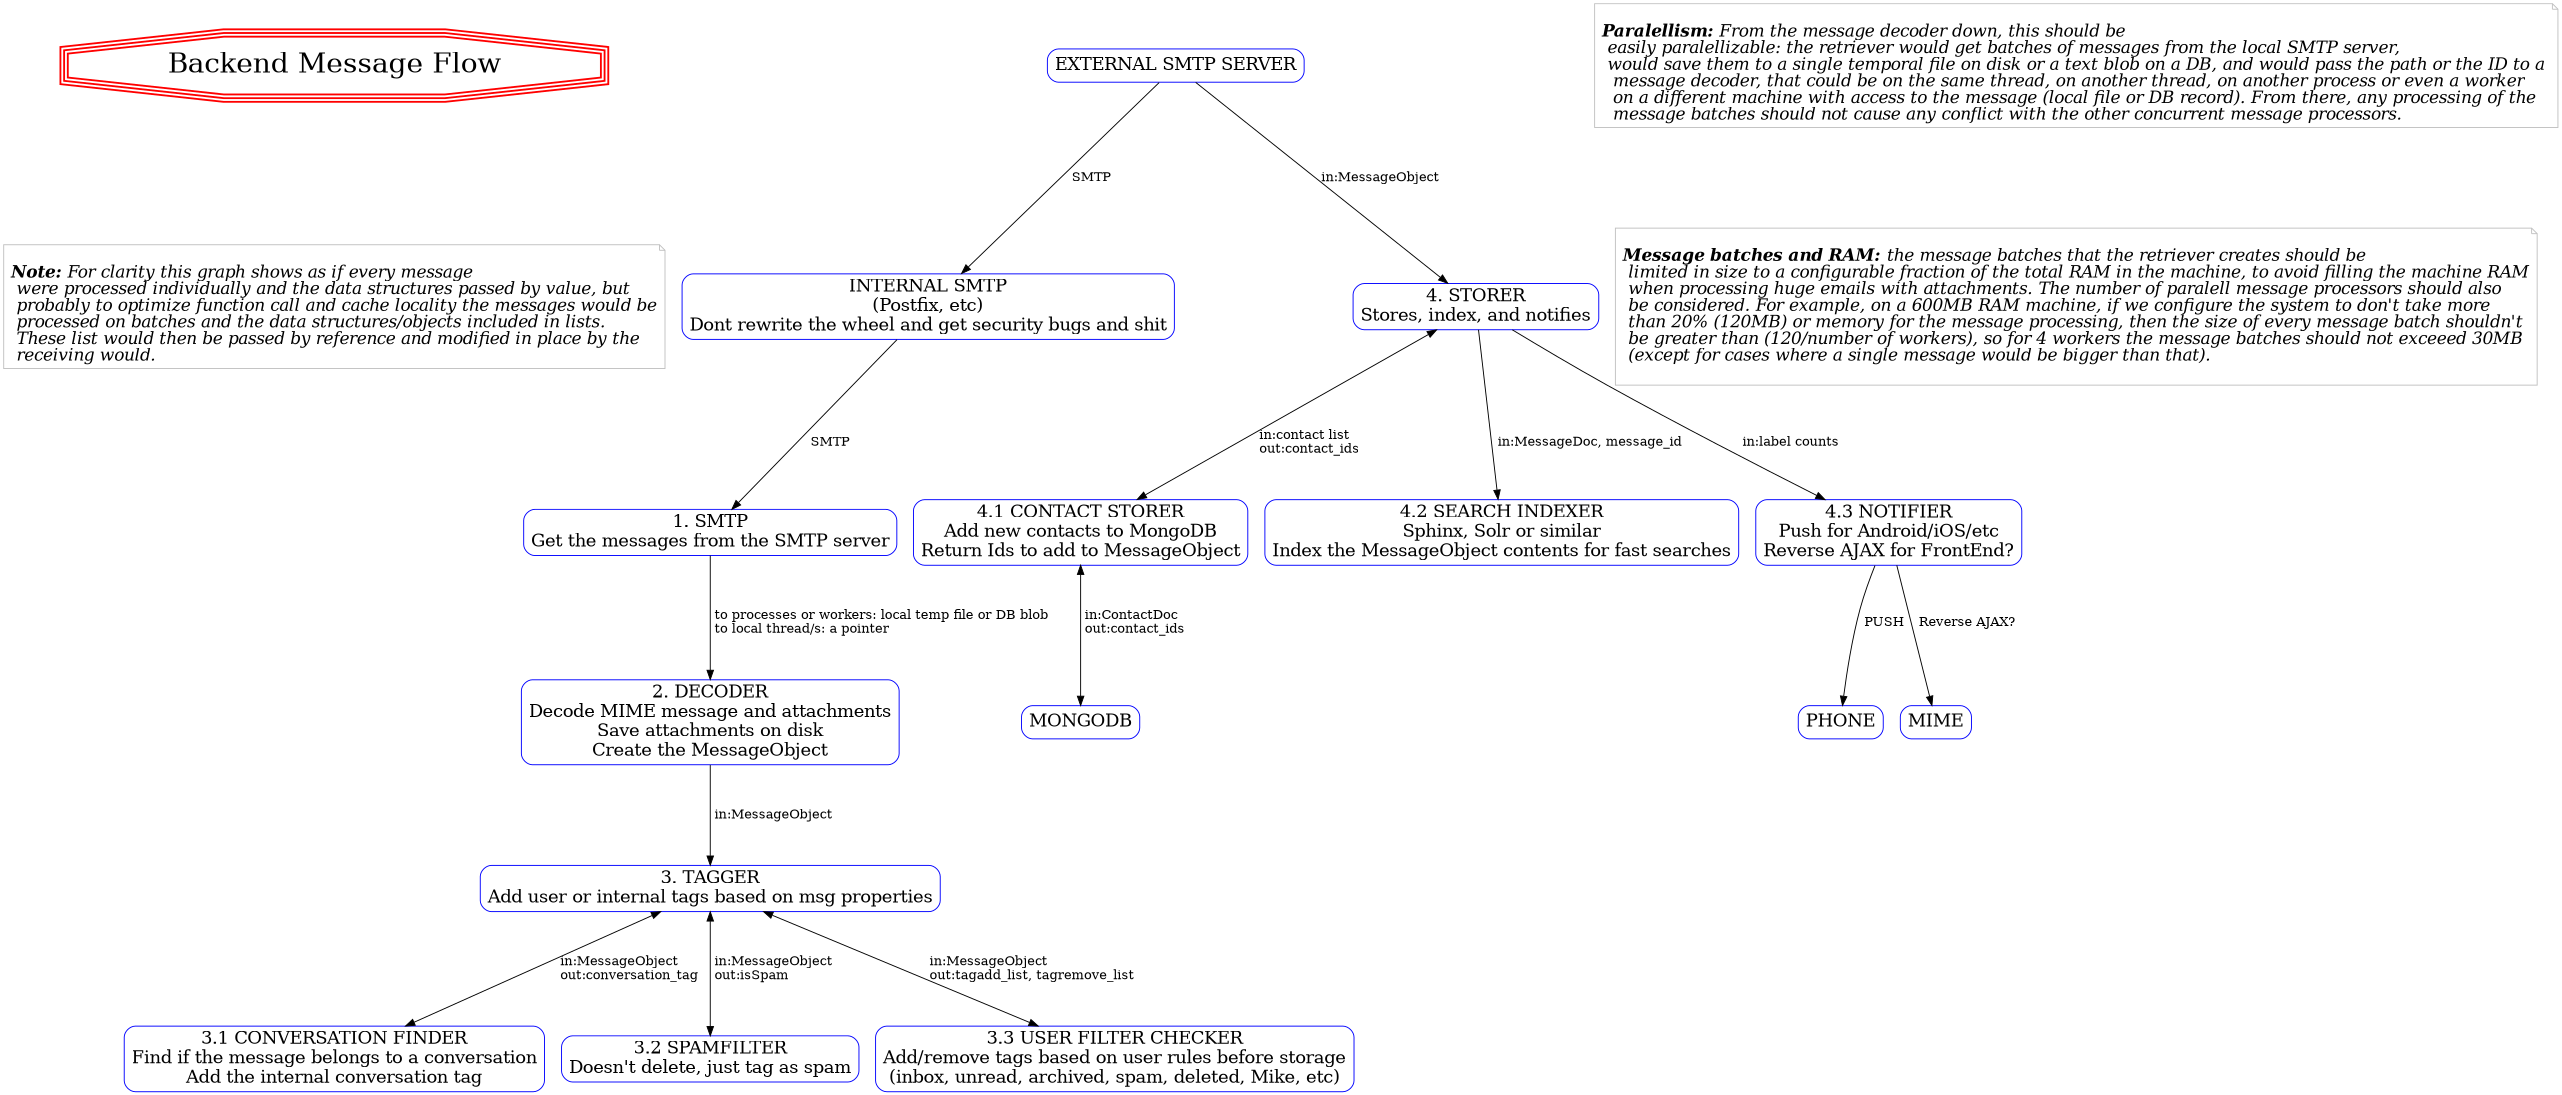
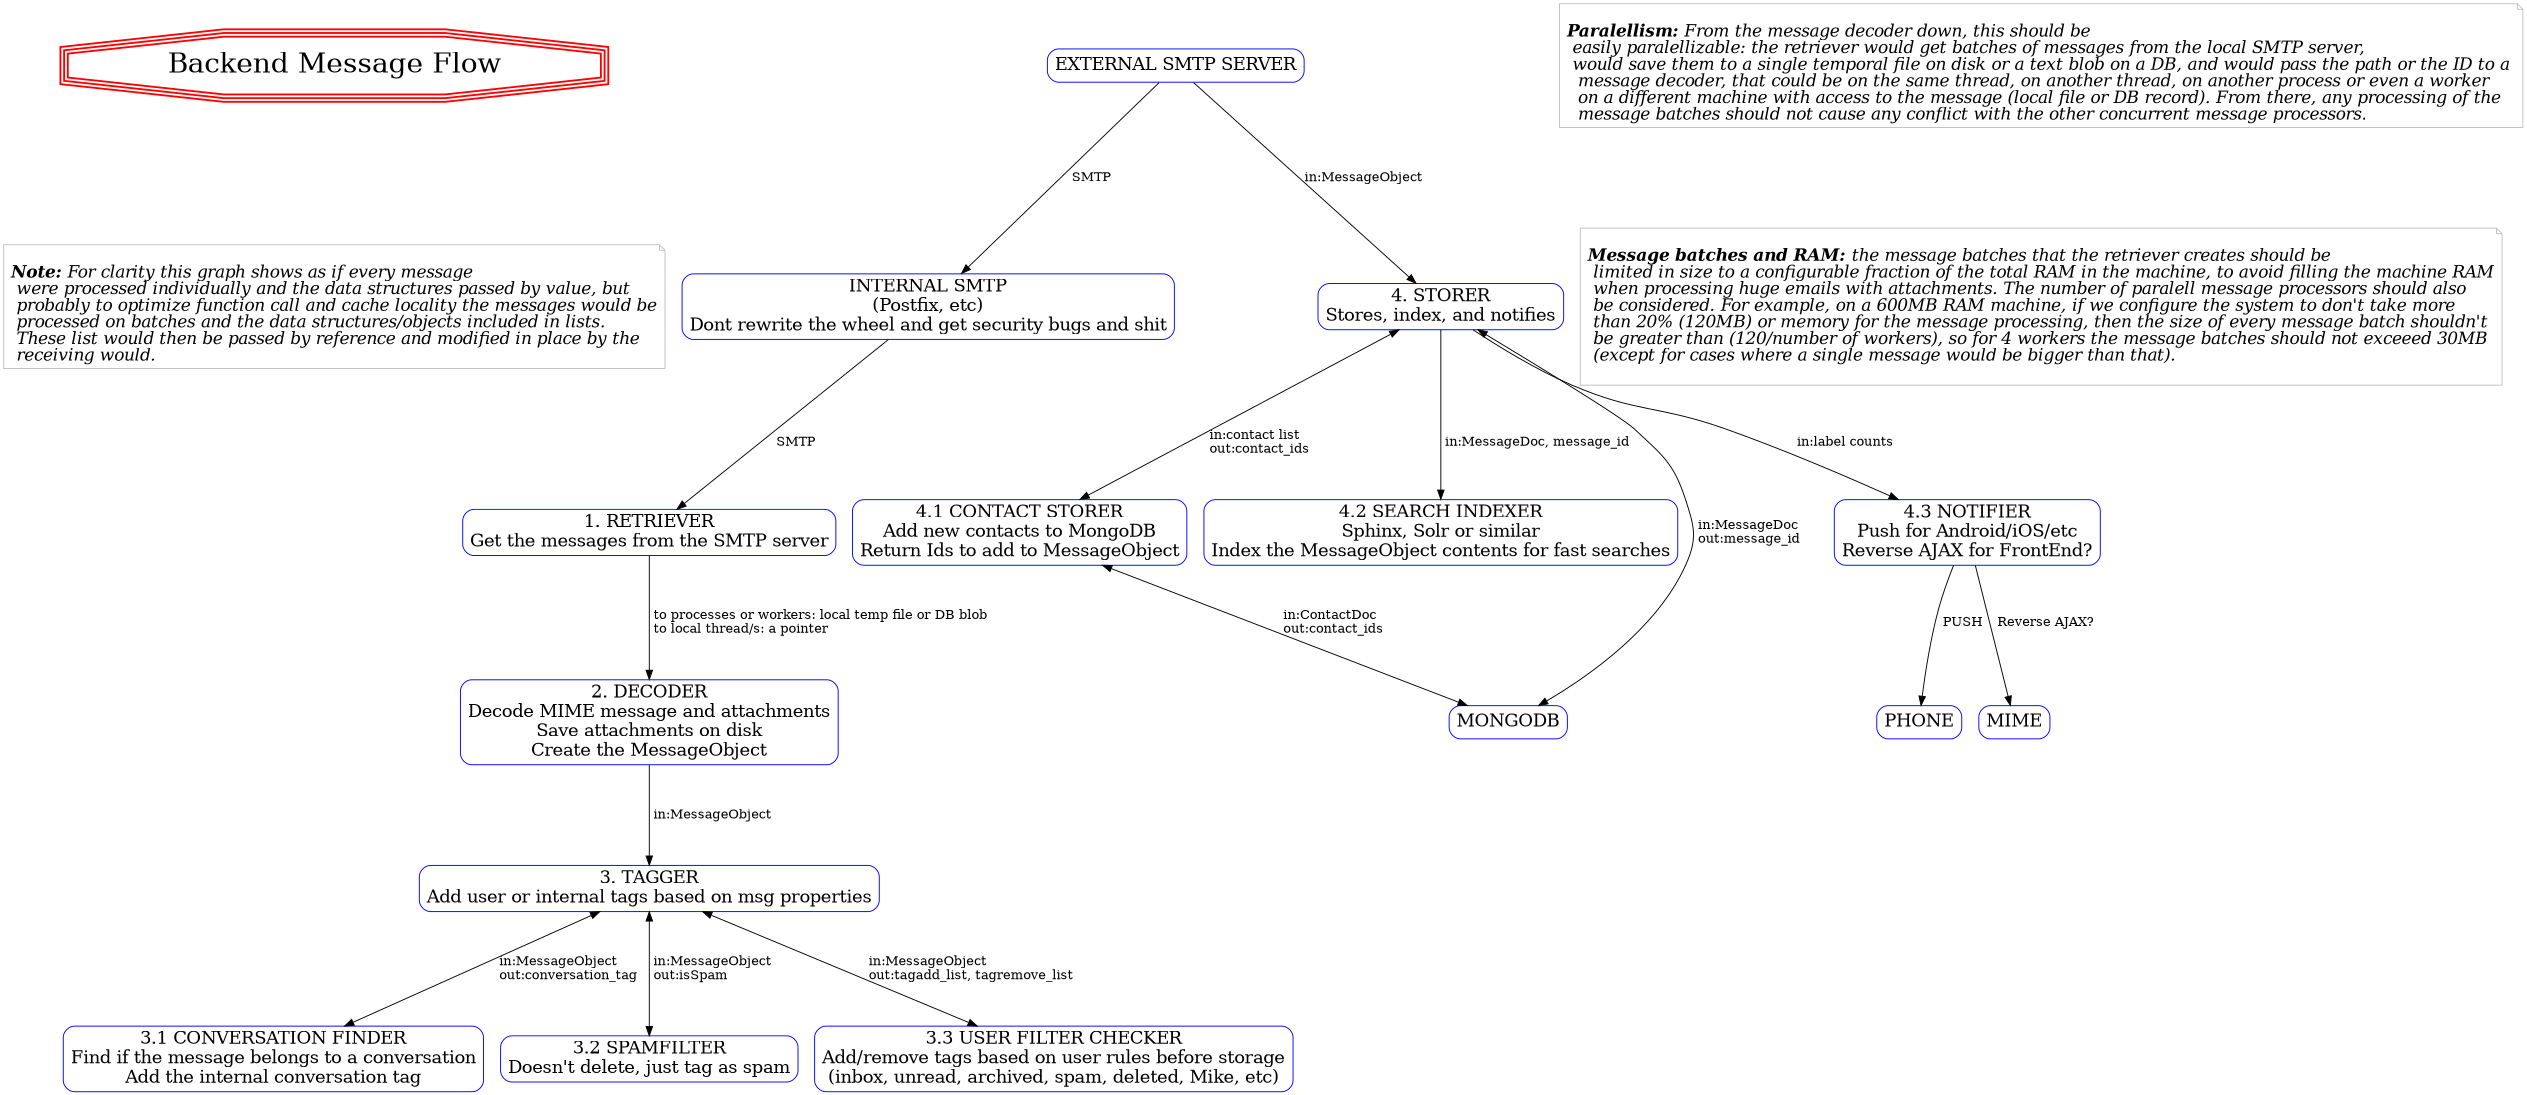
none -> (1686, 500)
(710, 532) -> (649, 532)
